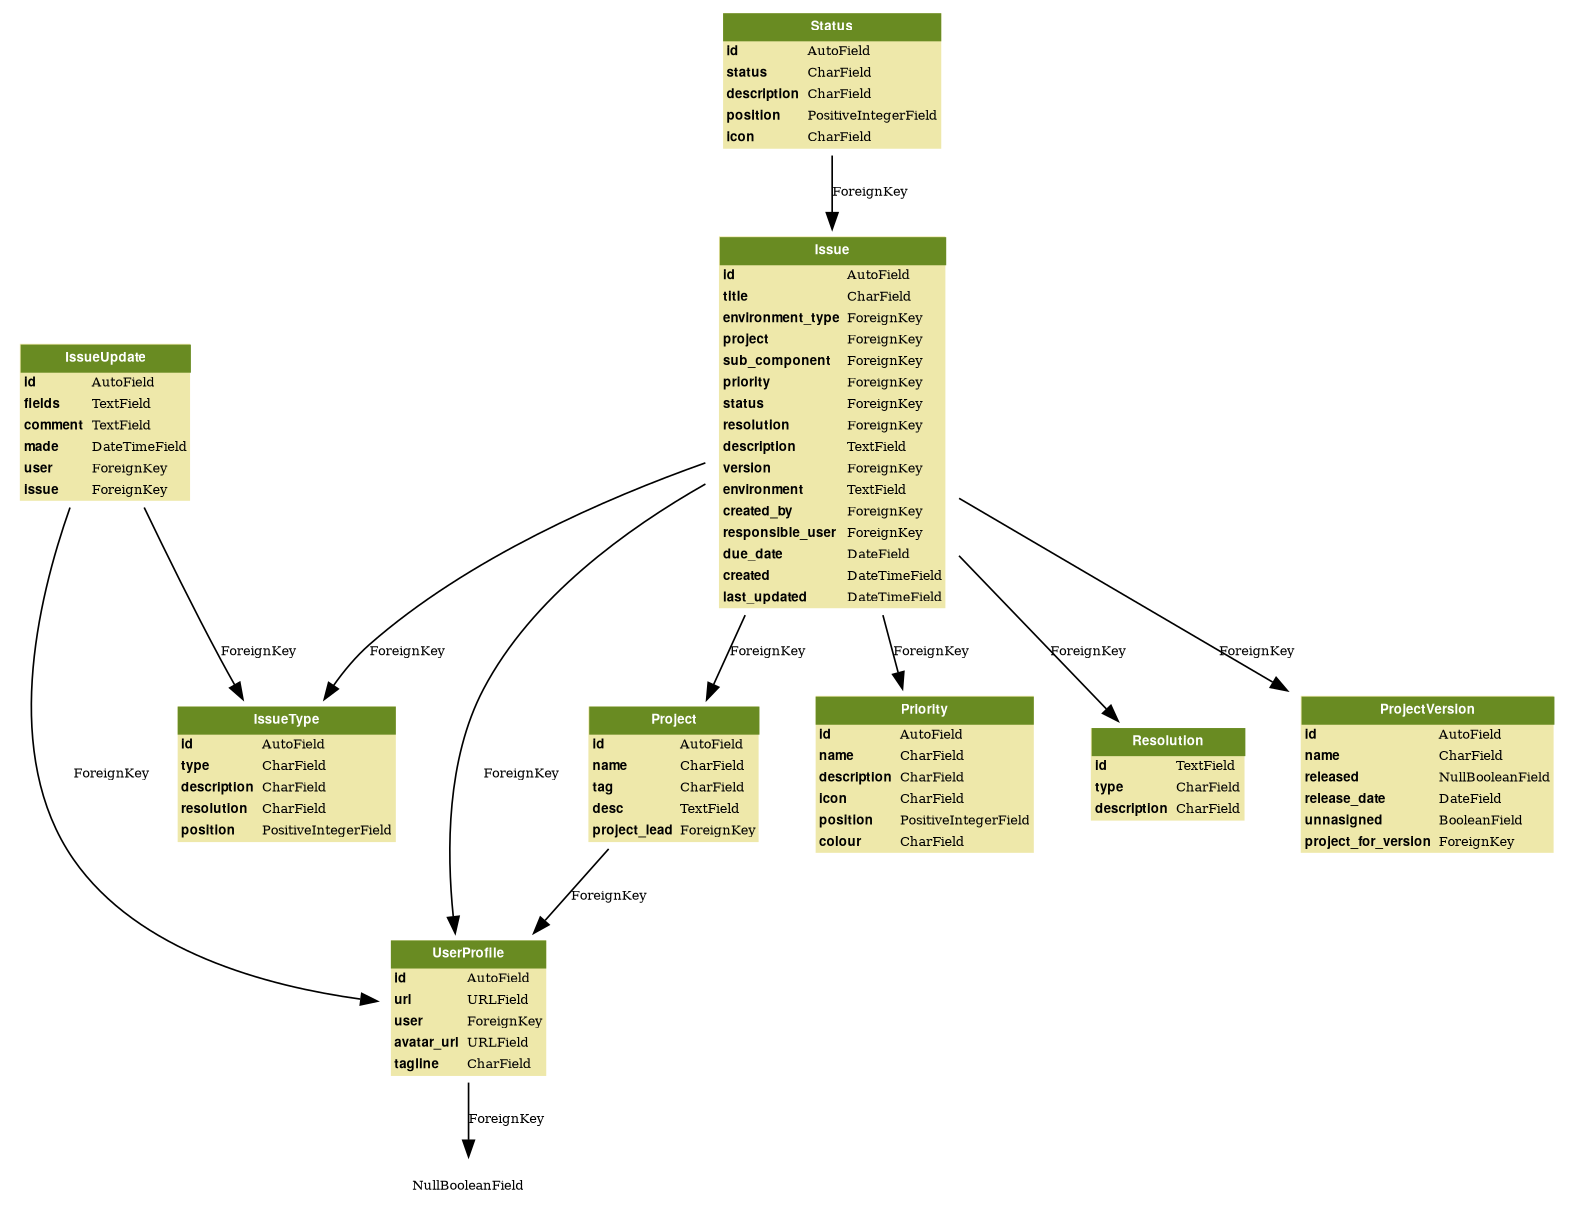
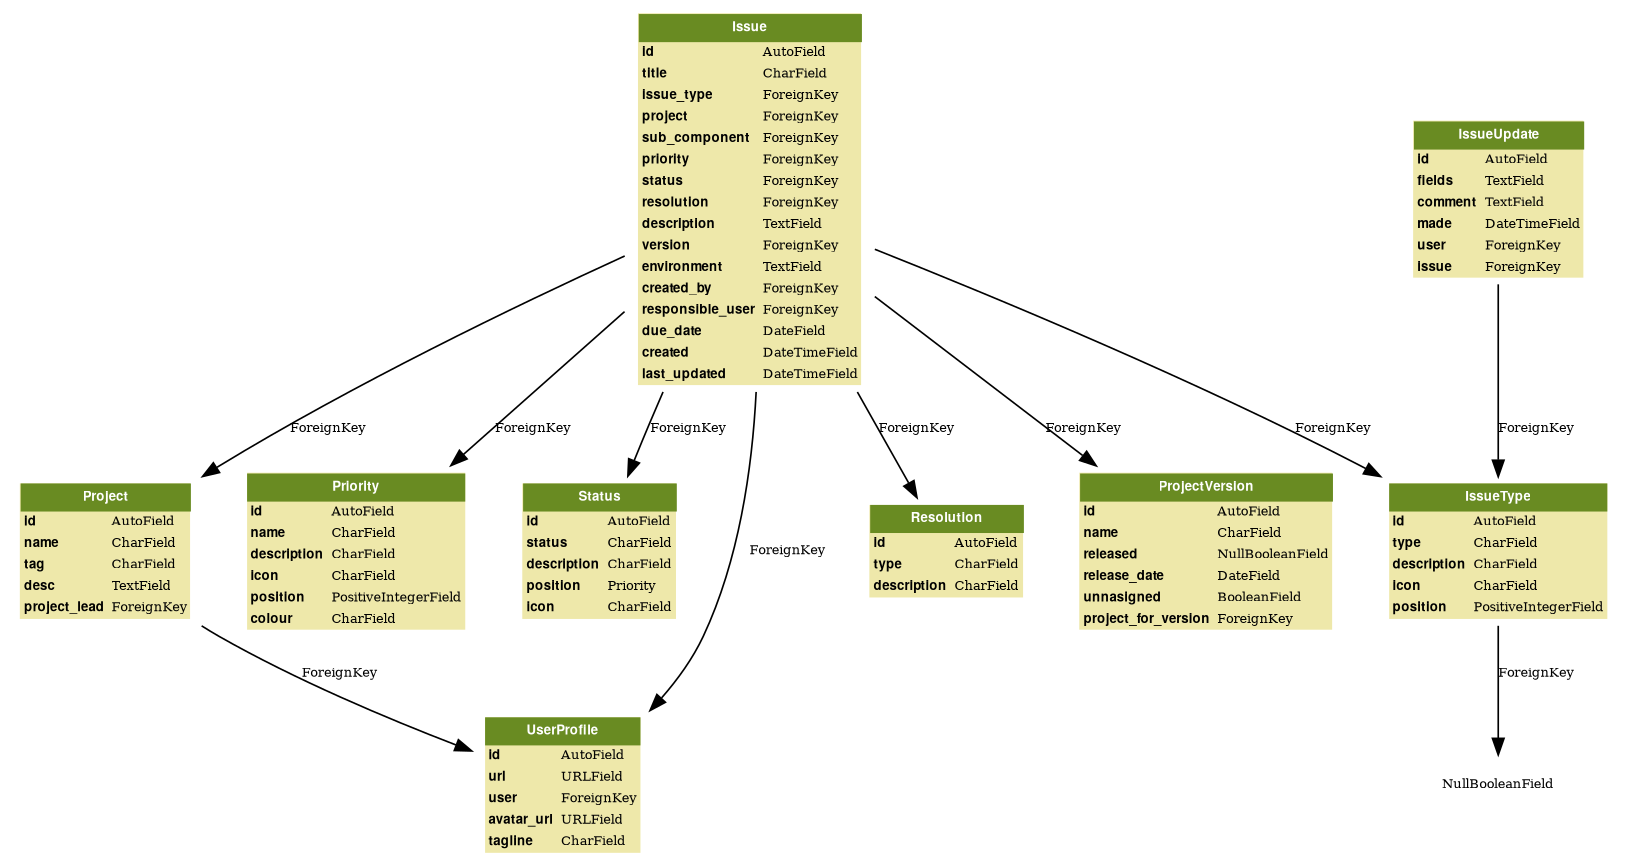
(873, 116) -> (632, 586)
(832, 184) -> (648, 426)
(782, 318) -> (678, 95)
(1207, 766) -> (987, 543)
(215, 809) -> (1407, 586)
(65, 843) -> none
(469, 1111) -> (1498, 682)
